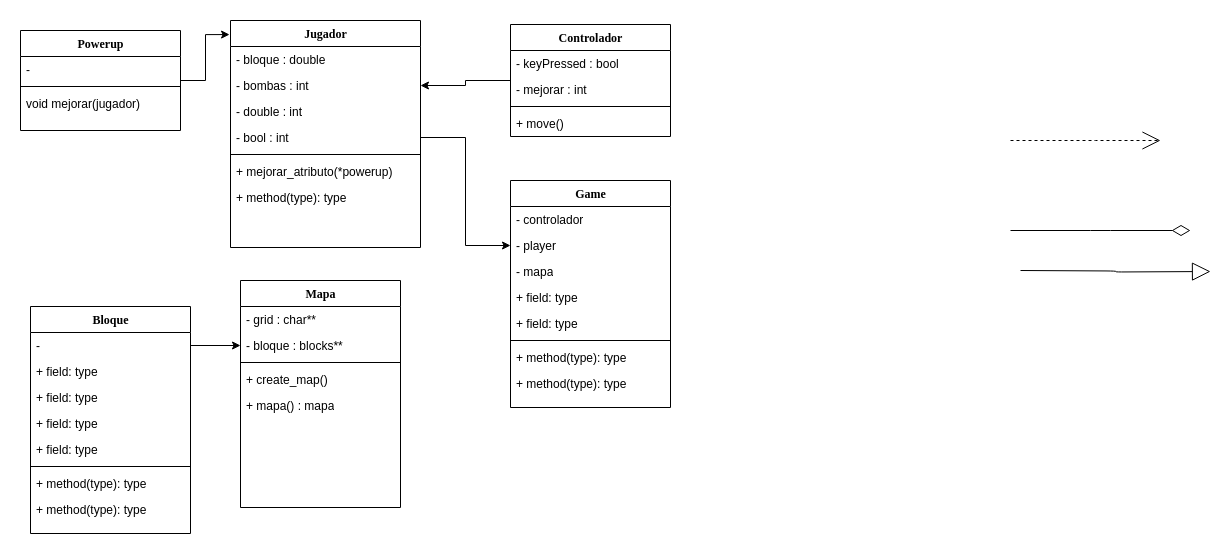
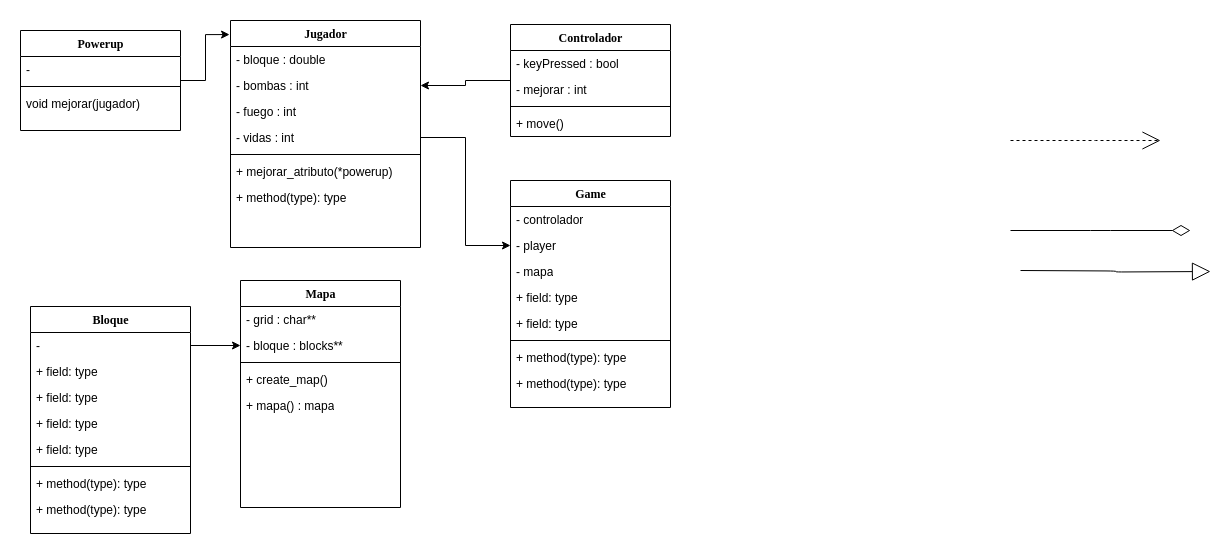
(274, 113) -> (272, 113)
(267, 139) -> (271, 139)
